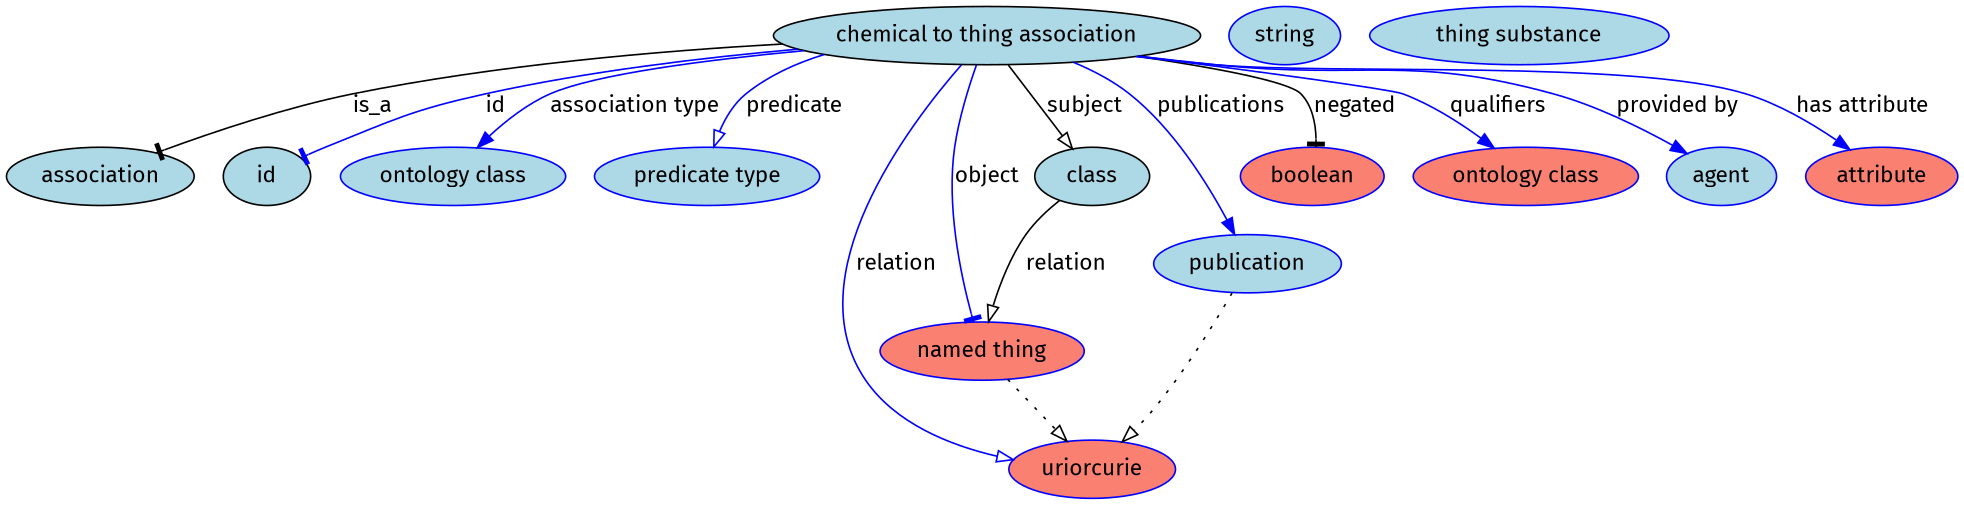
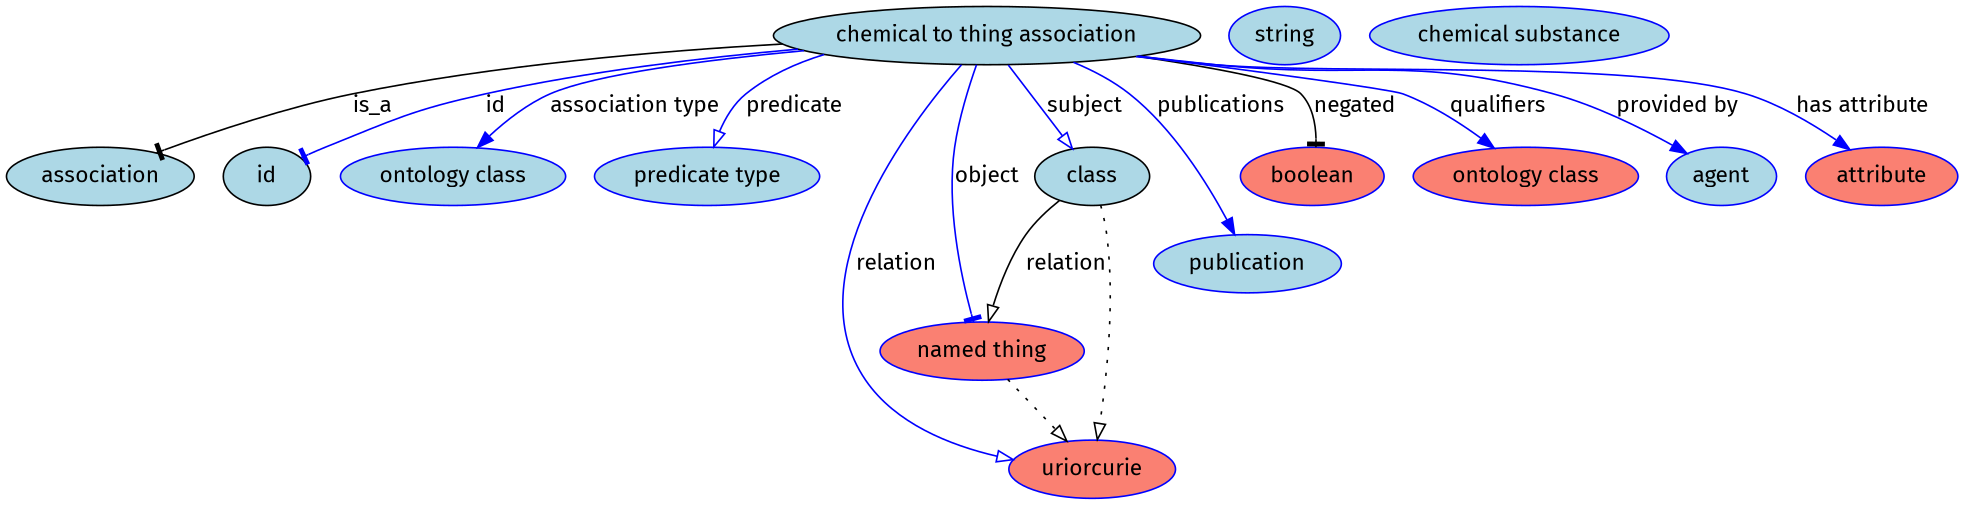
(1519, 36) -> (1519, 36)
(1035, 100) -> (1035, 100)
(1187, 365) -> (1110, 314)
